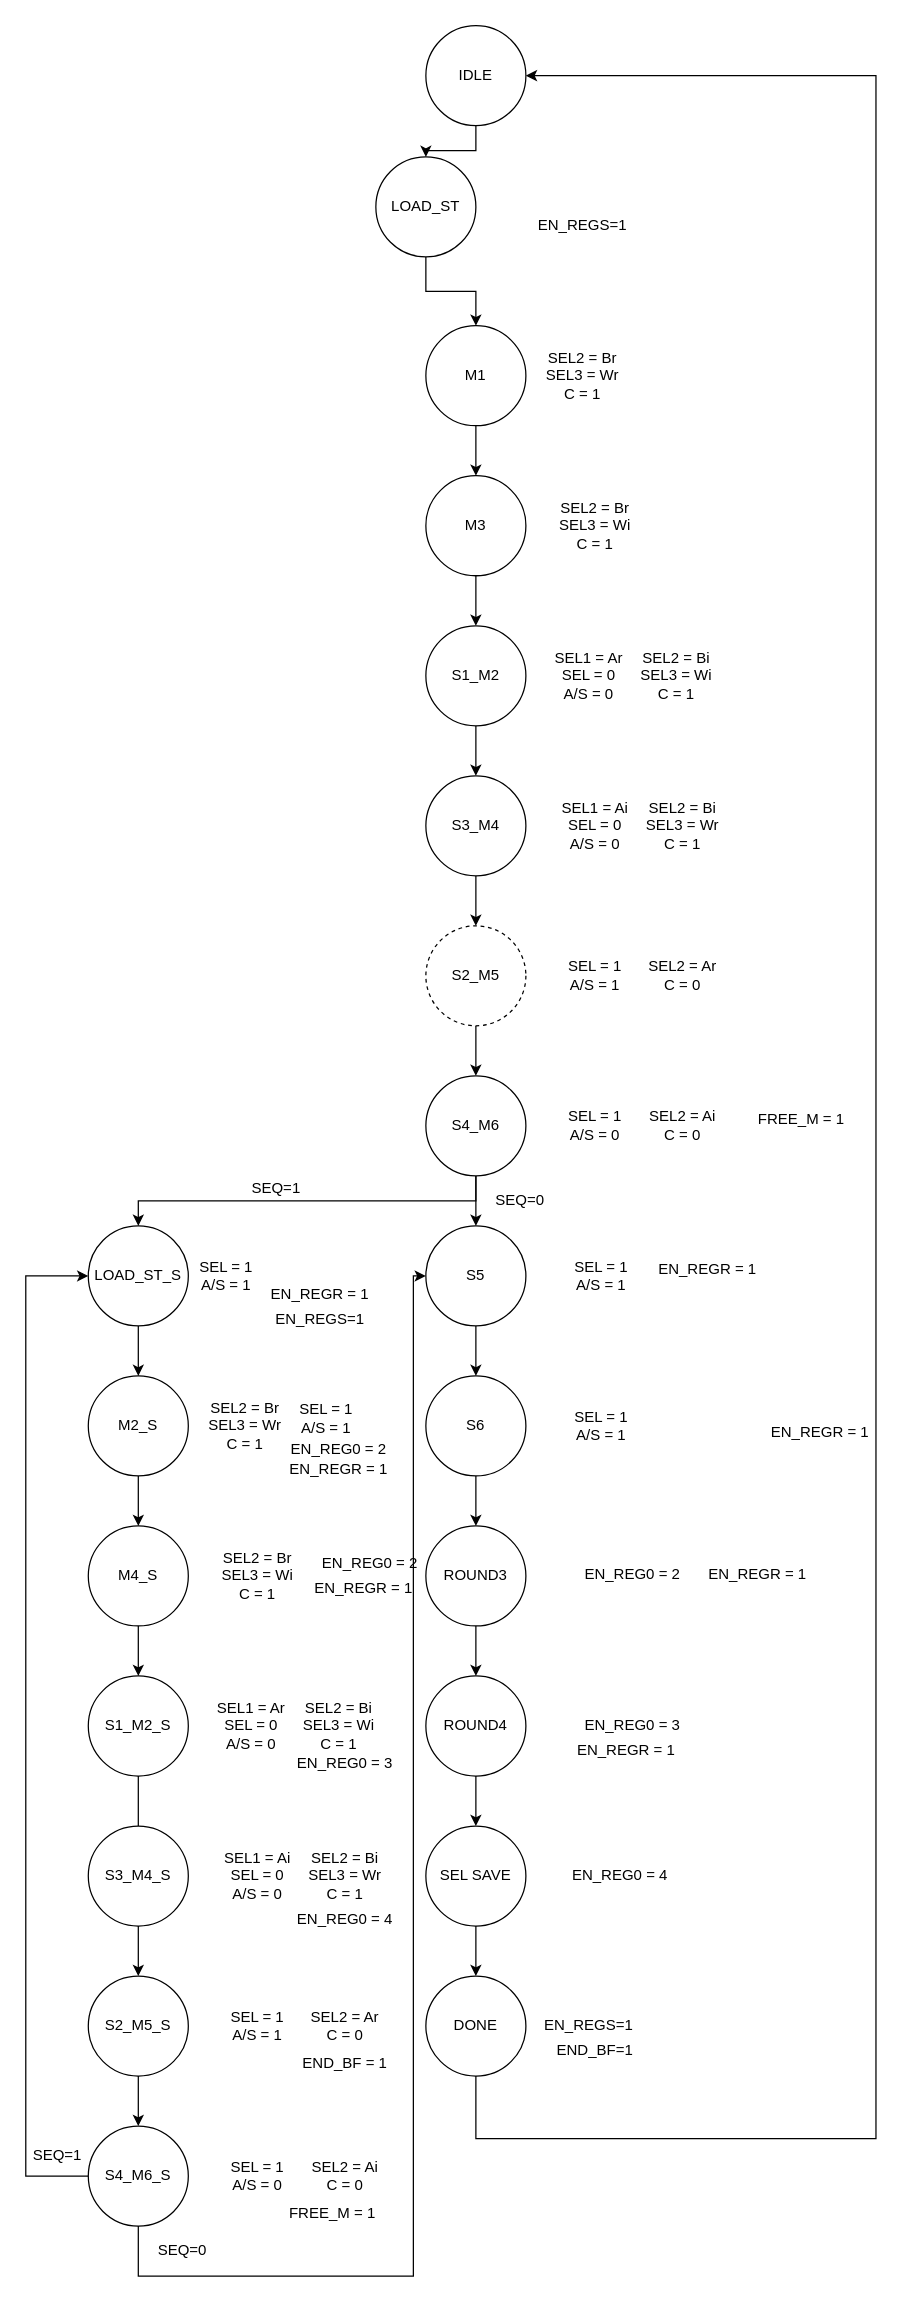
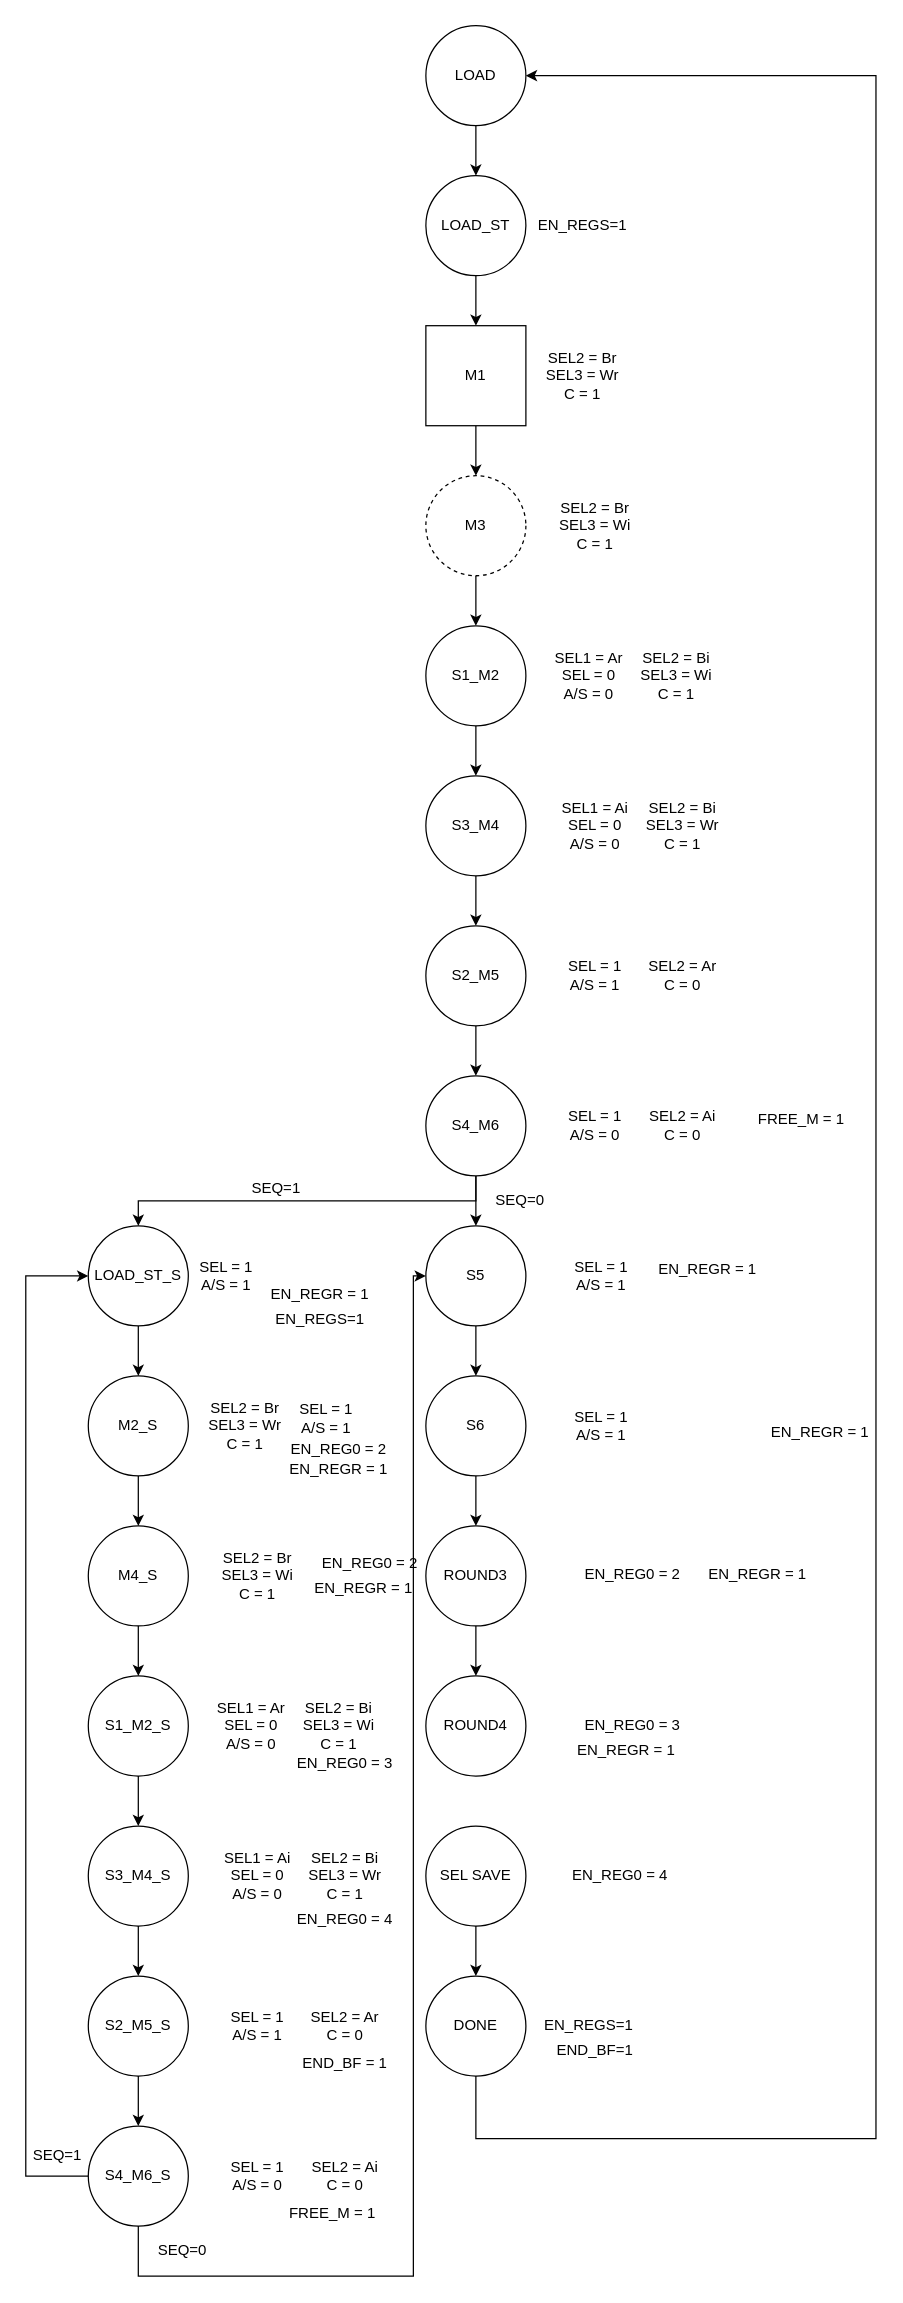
(476, 76) -> (476, 76)
(426, 207) -> (476, 226)
(476, 376) -> (476, 376)
(476, 526) -> (476, 526)
(476, 976) -> (476, 976)
(476, 1797) -> none
(138, 1819) -> (138, 1816)
